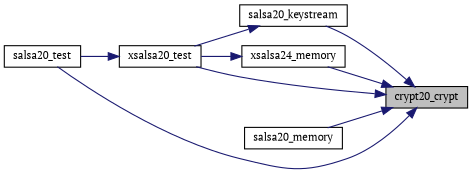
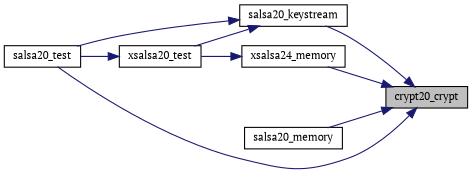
none -> (152, 30)
(285, 84) -> none
